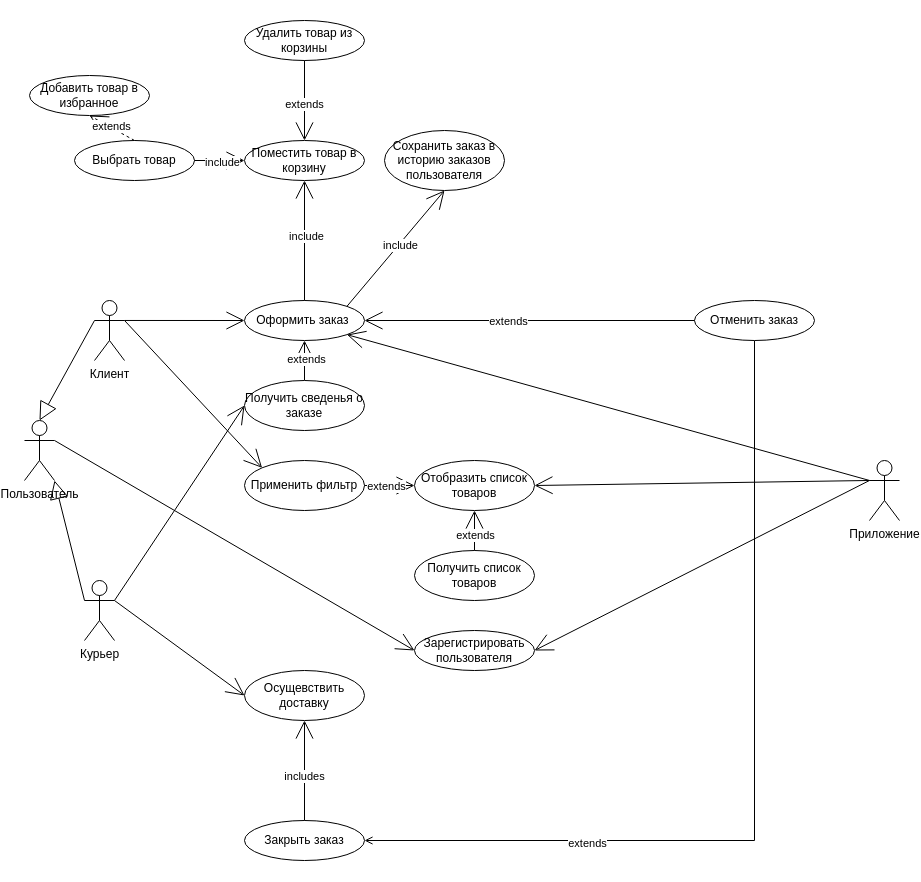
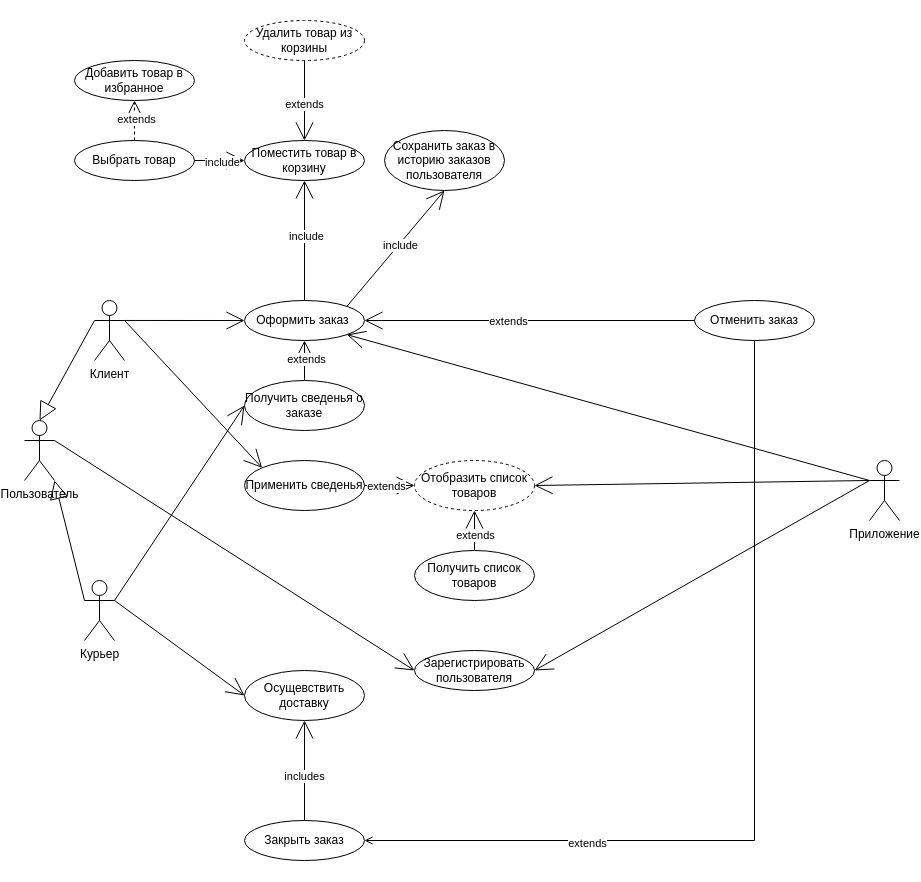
(305, 41) -> (305, 41)
(90, 96) -> (135, 81)
(305, 486) -> (305, 486)
(475, 486) -> (475, 486)
(475, 651) -> (475, 671)
